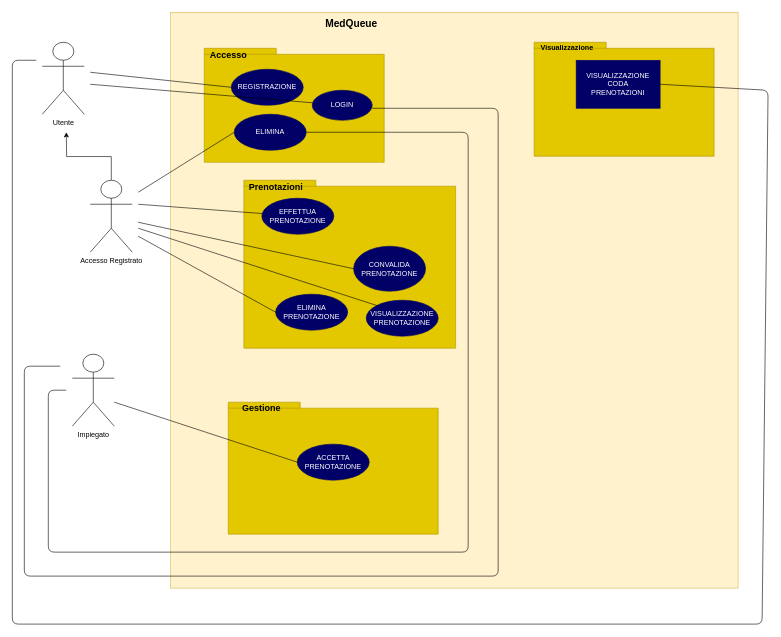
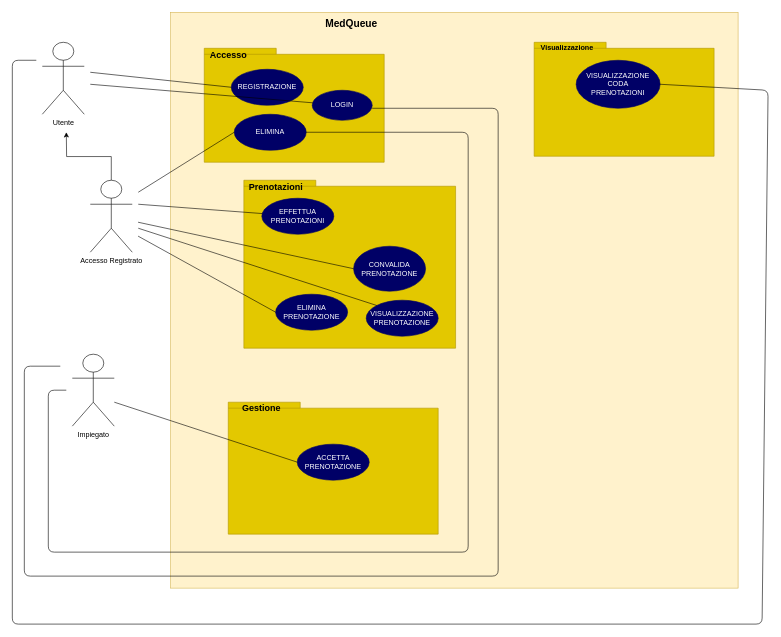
(618, 84) -> (618, 84)
(298, 216) -> (298, 216)
